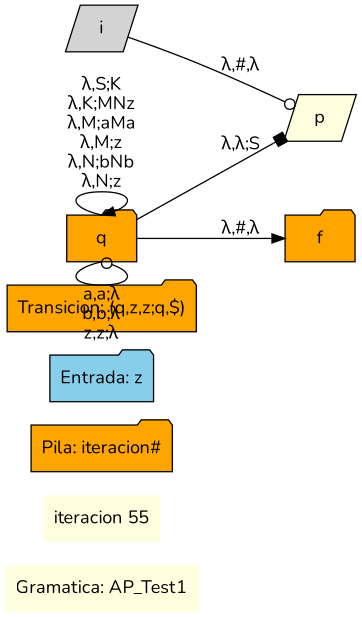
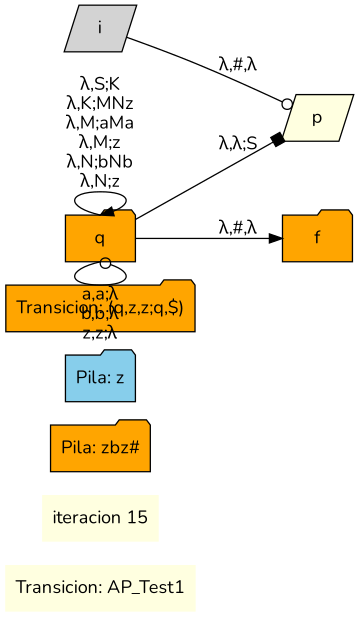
(102, 378) -> (100, 378)
(102, 448) -> (100, 448)
(102, 518) -> (100, 518)
(102, 588) -> (100, 588)
